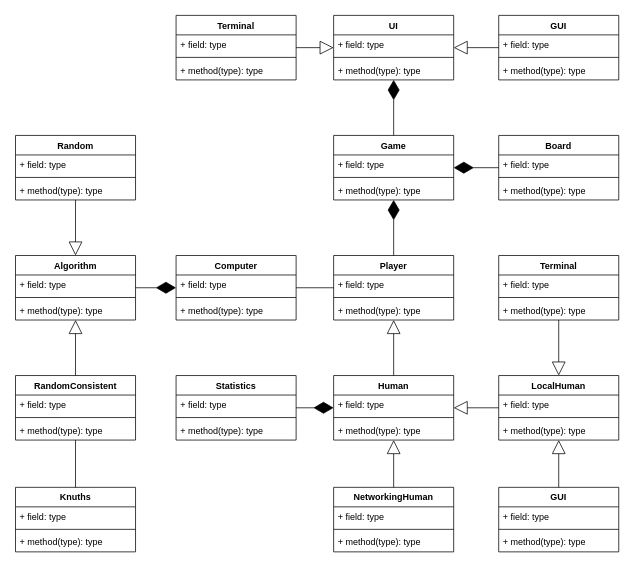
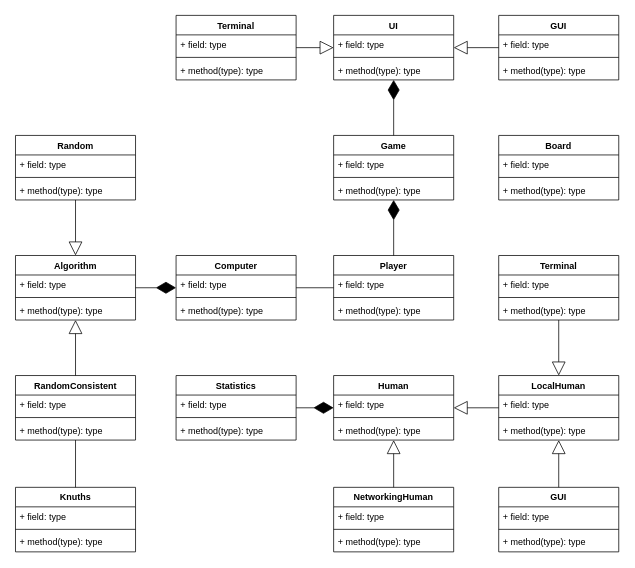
(485, 168) -> none
(393, 355) -> none
